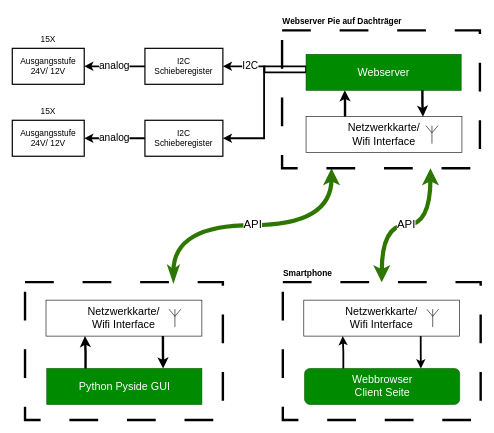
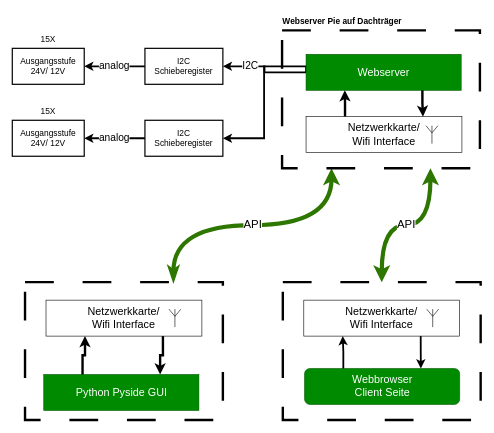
(343, 273) -> none
(124, 387) -> (121, 393)
